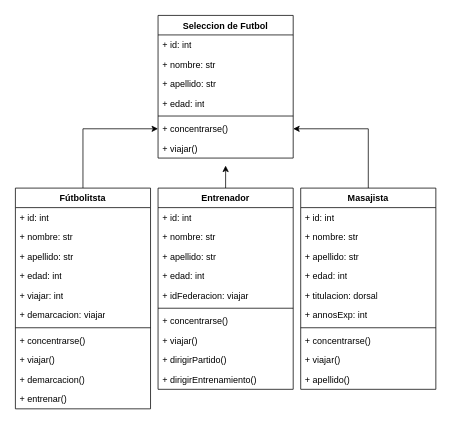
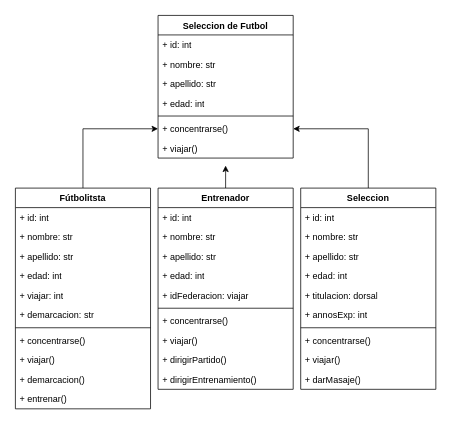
(368, 199) -> (368, 199)
(67, 316) -> (61, 316)
(330, 380) -> (336, 380)
